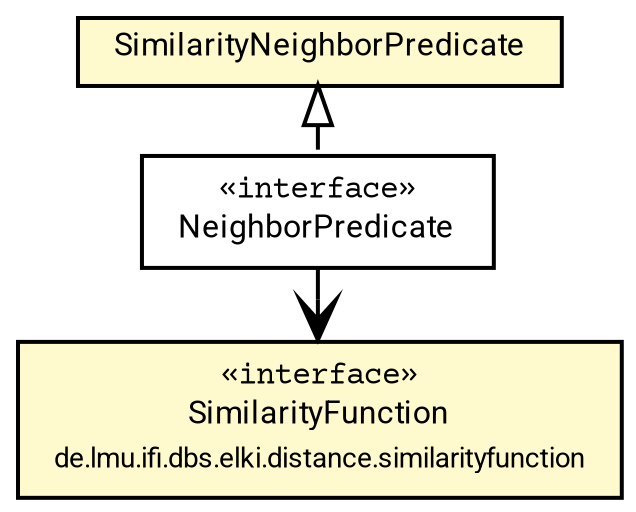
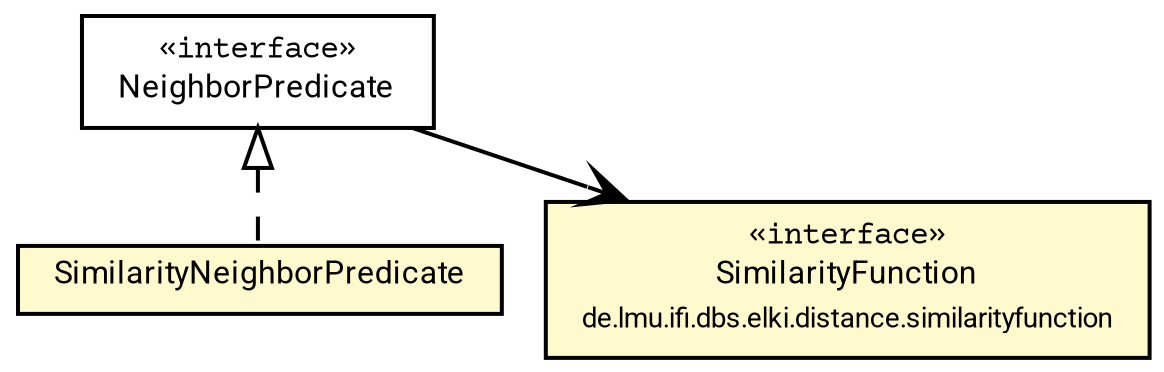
(318, 140) -> (258, 206)
